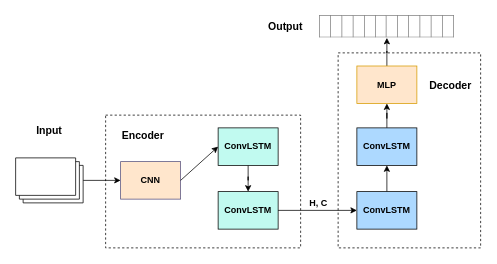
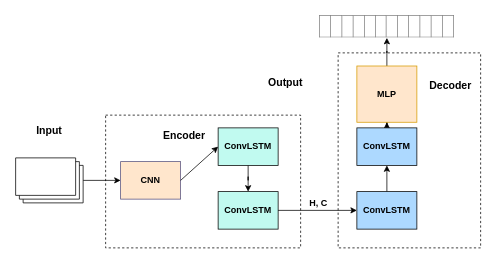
(285, 27) -> (285, 83)
(387, 85) -> (387, 94)
(143, 135) -> (184, 135)
